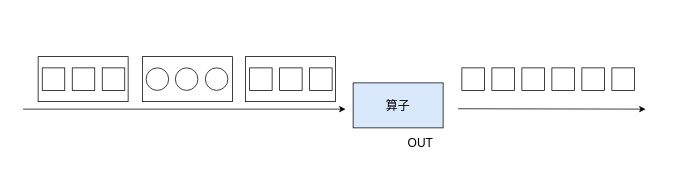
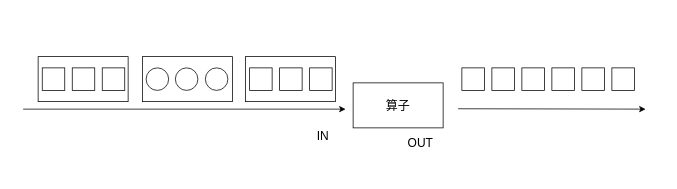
(398, 105) -> (398, 105)
none -> (323, 135)
